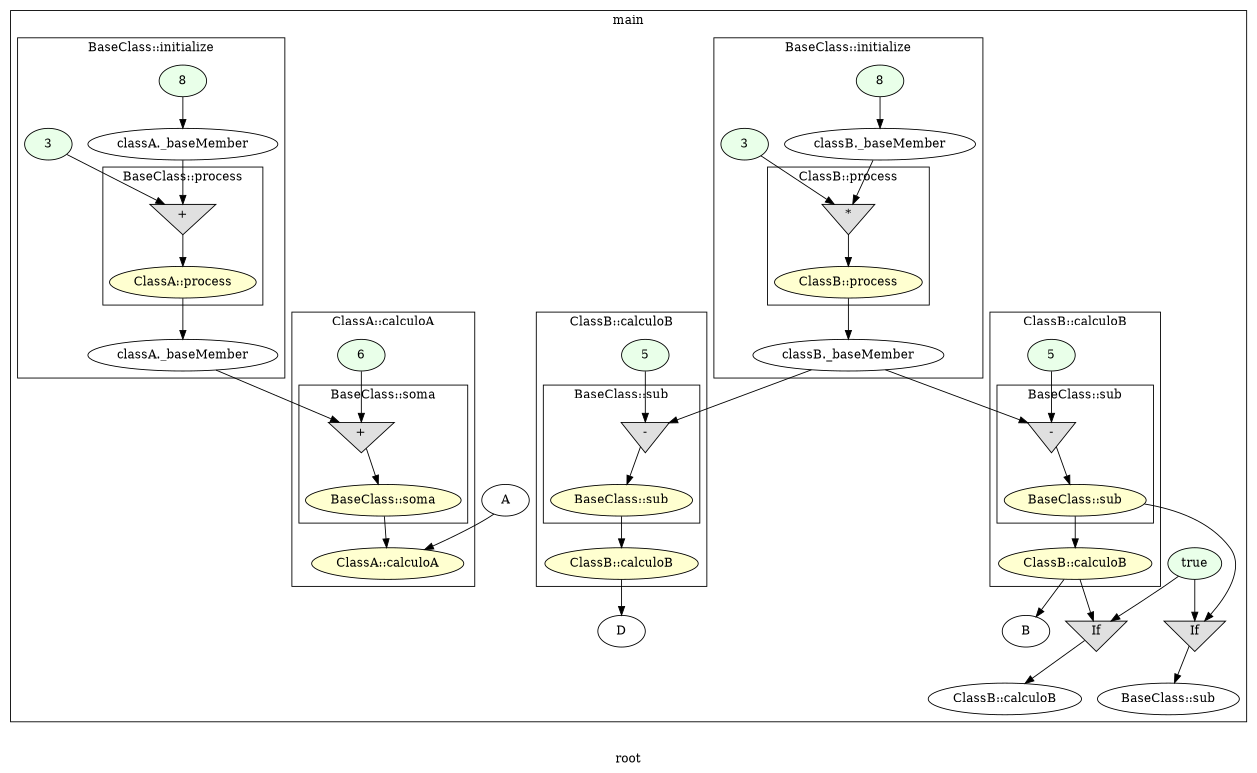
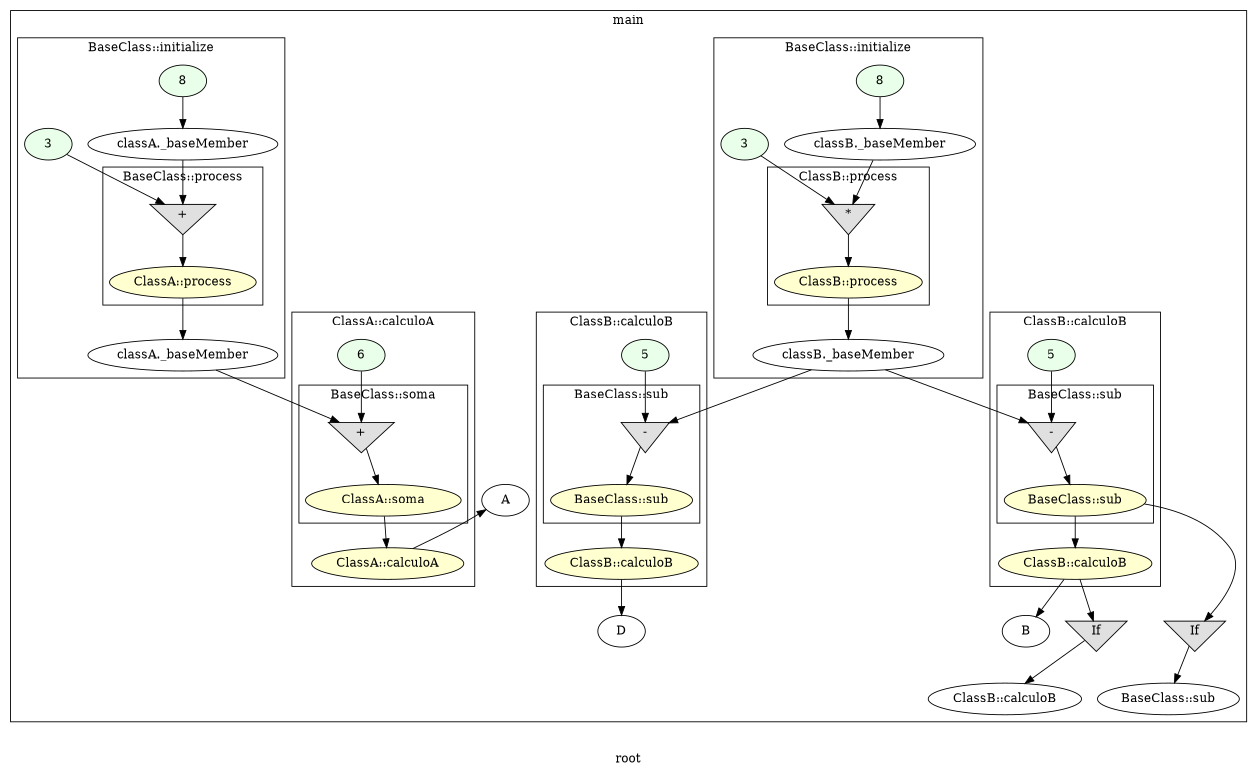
(383, 500) -> (383, 500)
(464, 531) -> (446, 532)
(1195, 564) -> none
